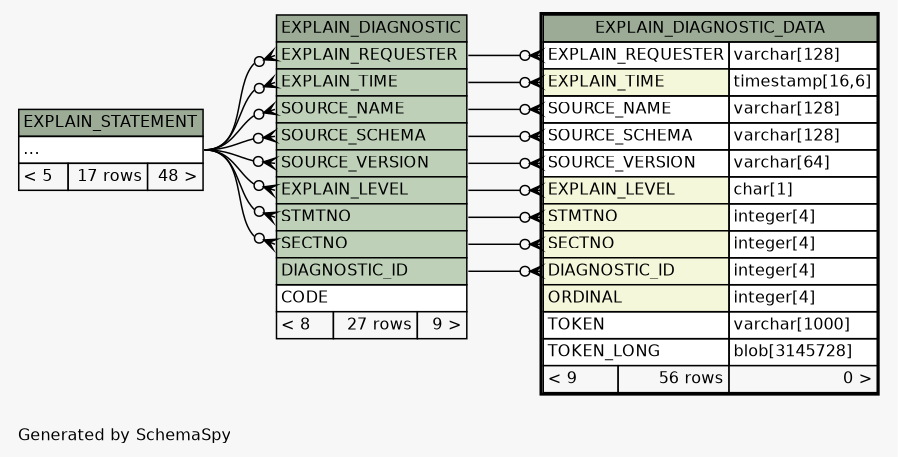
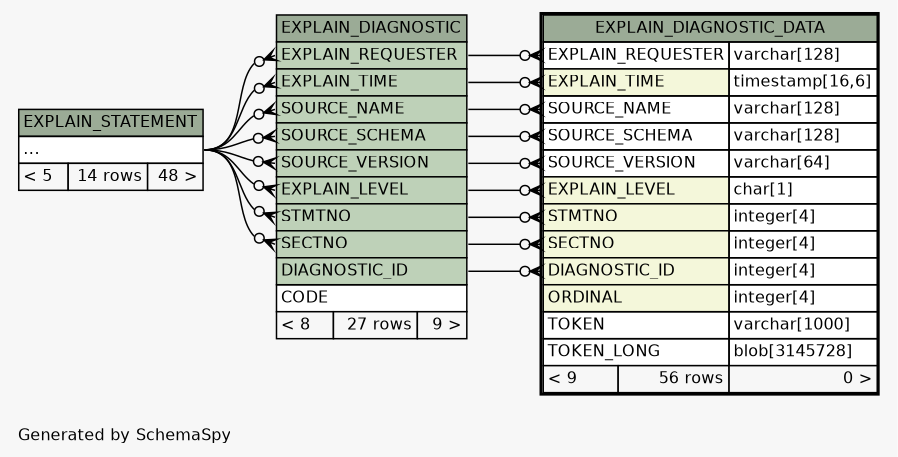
(110, 176) -> (110, 176)
